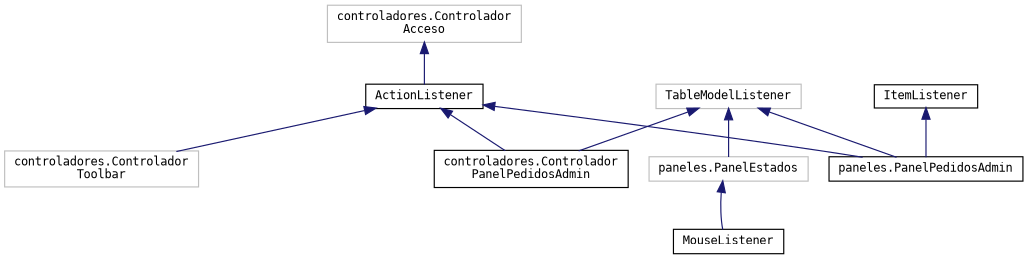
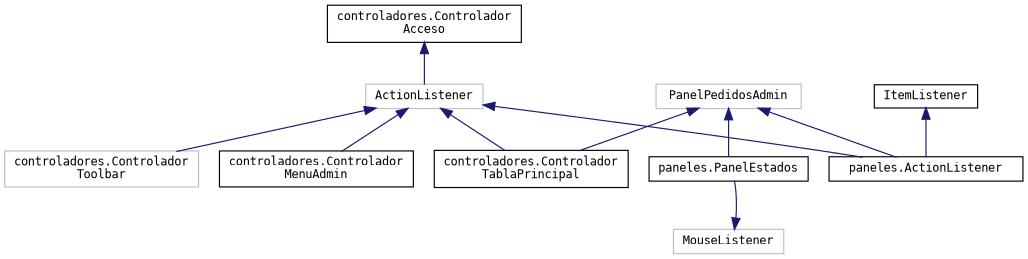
(424, 24) -> (424, 24)
(424, 96) -> (424, 96)
(729, 96) -> (729, 96)
none -> (316, 169)
(531, 169) -> (531, 169)
(729, 169) -> (729, 169)
(926, 169) -> (926, 169)
(721, 211) -> (736, 199)
(729, 242) -> (729, 242)
